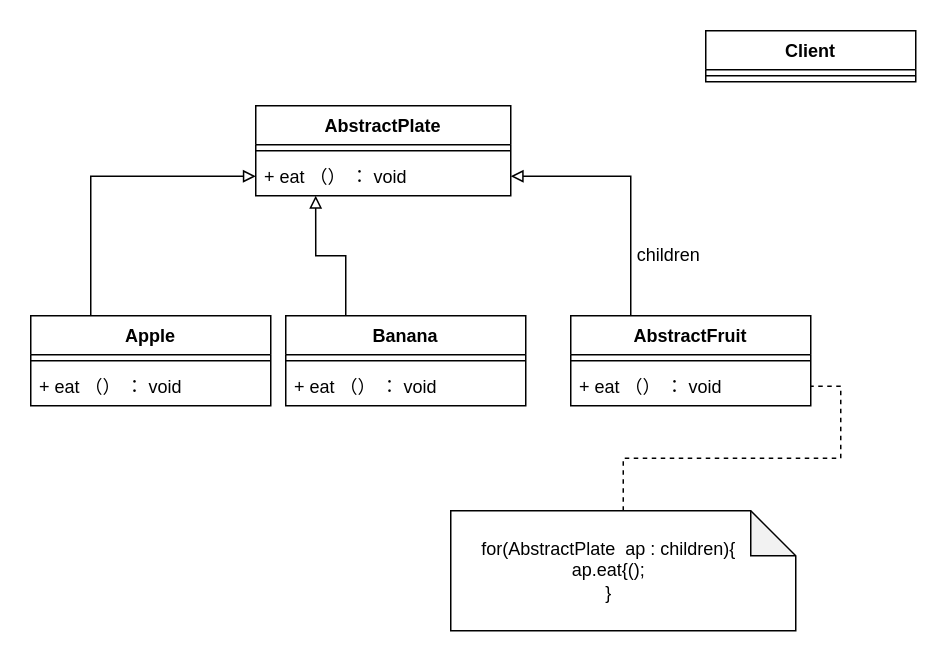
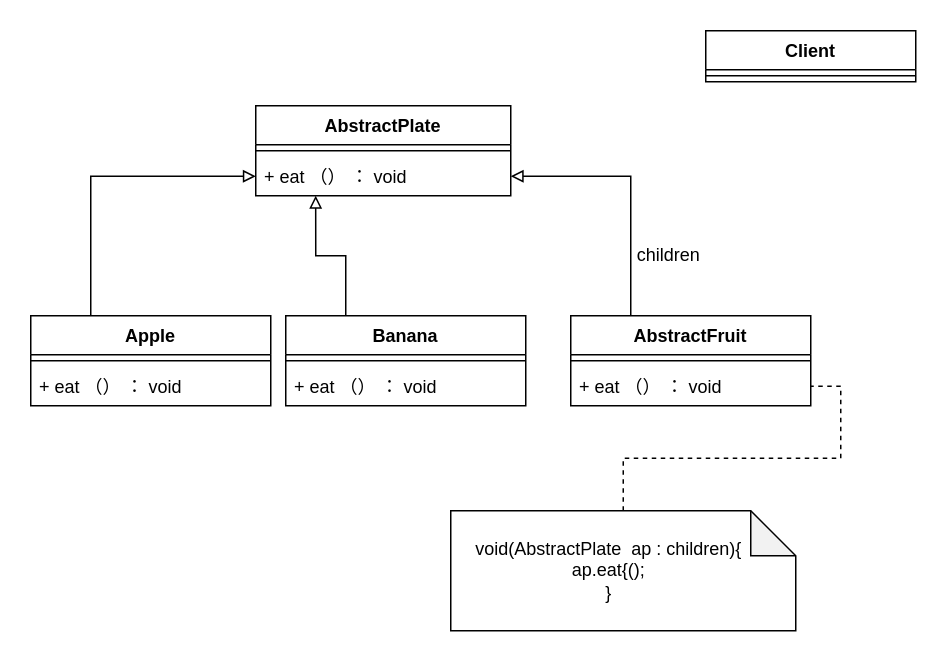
(609, 571) -> (609, 571)
